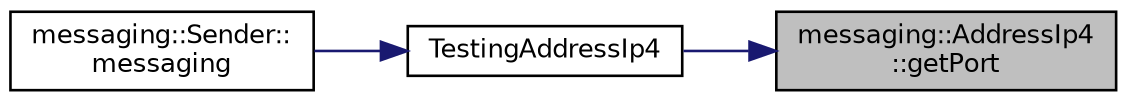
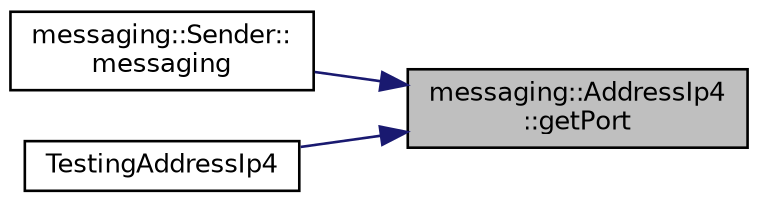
(348, 51) -> (348, 77)
